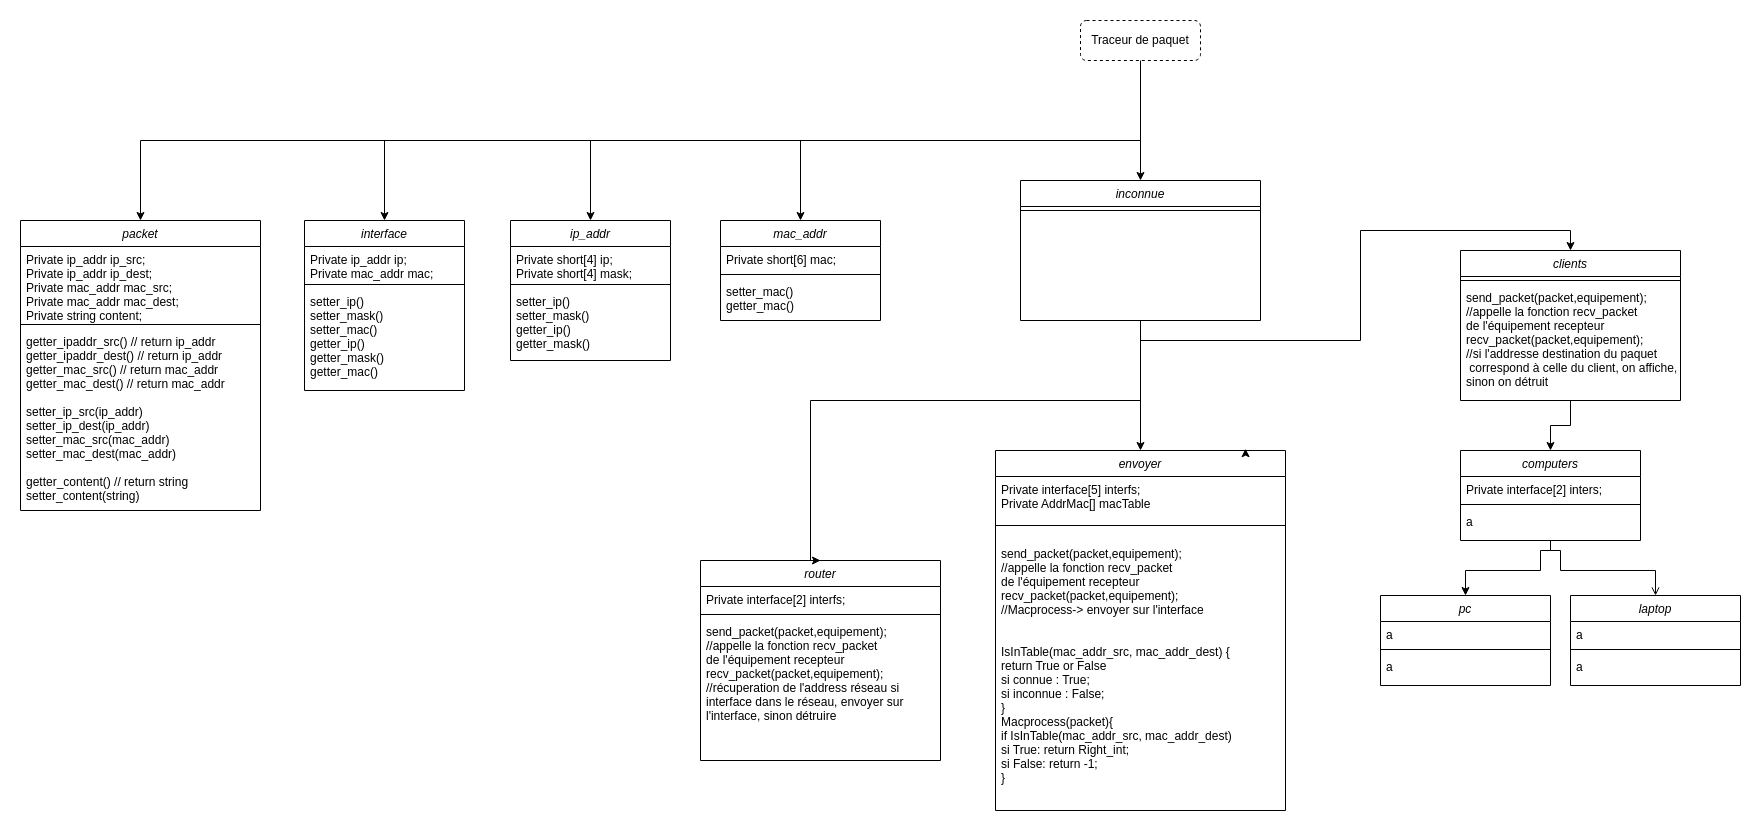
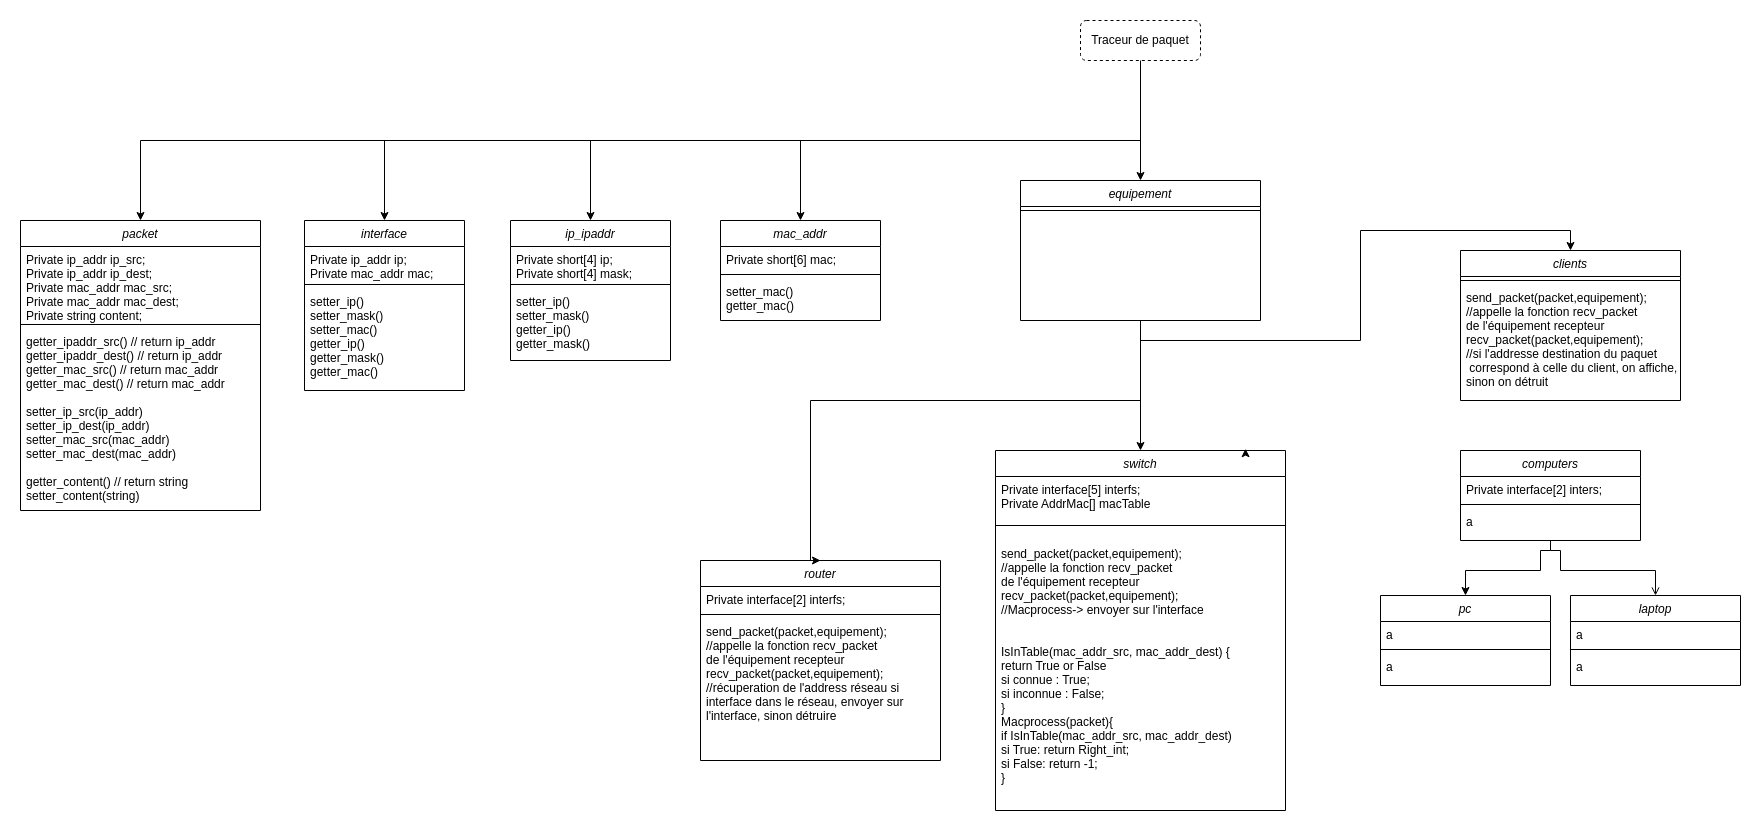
(1140, 194) -> (1140, 194)
(590, 234) -> (590, 234)
(1564, 426) -> none
(1140, 464) -> (1140, 464)
